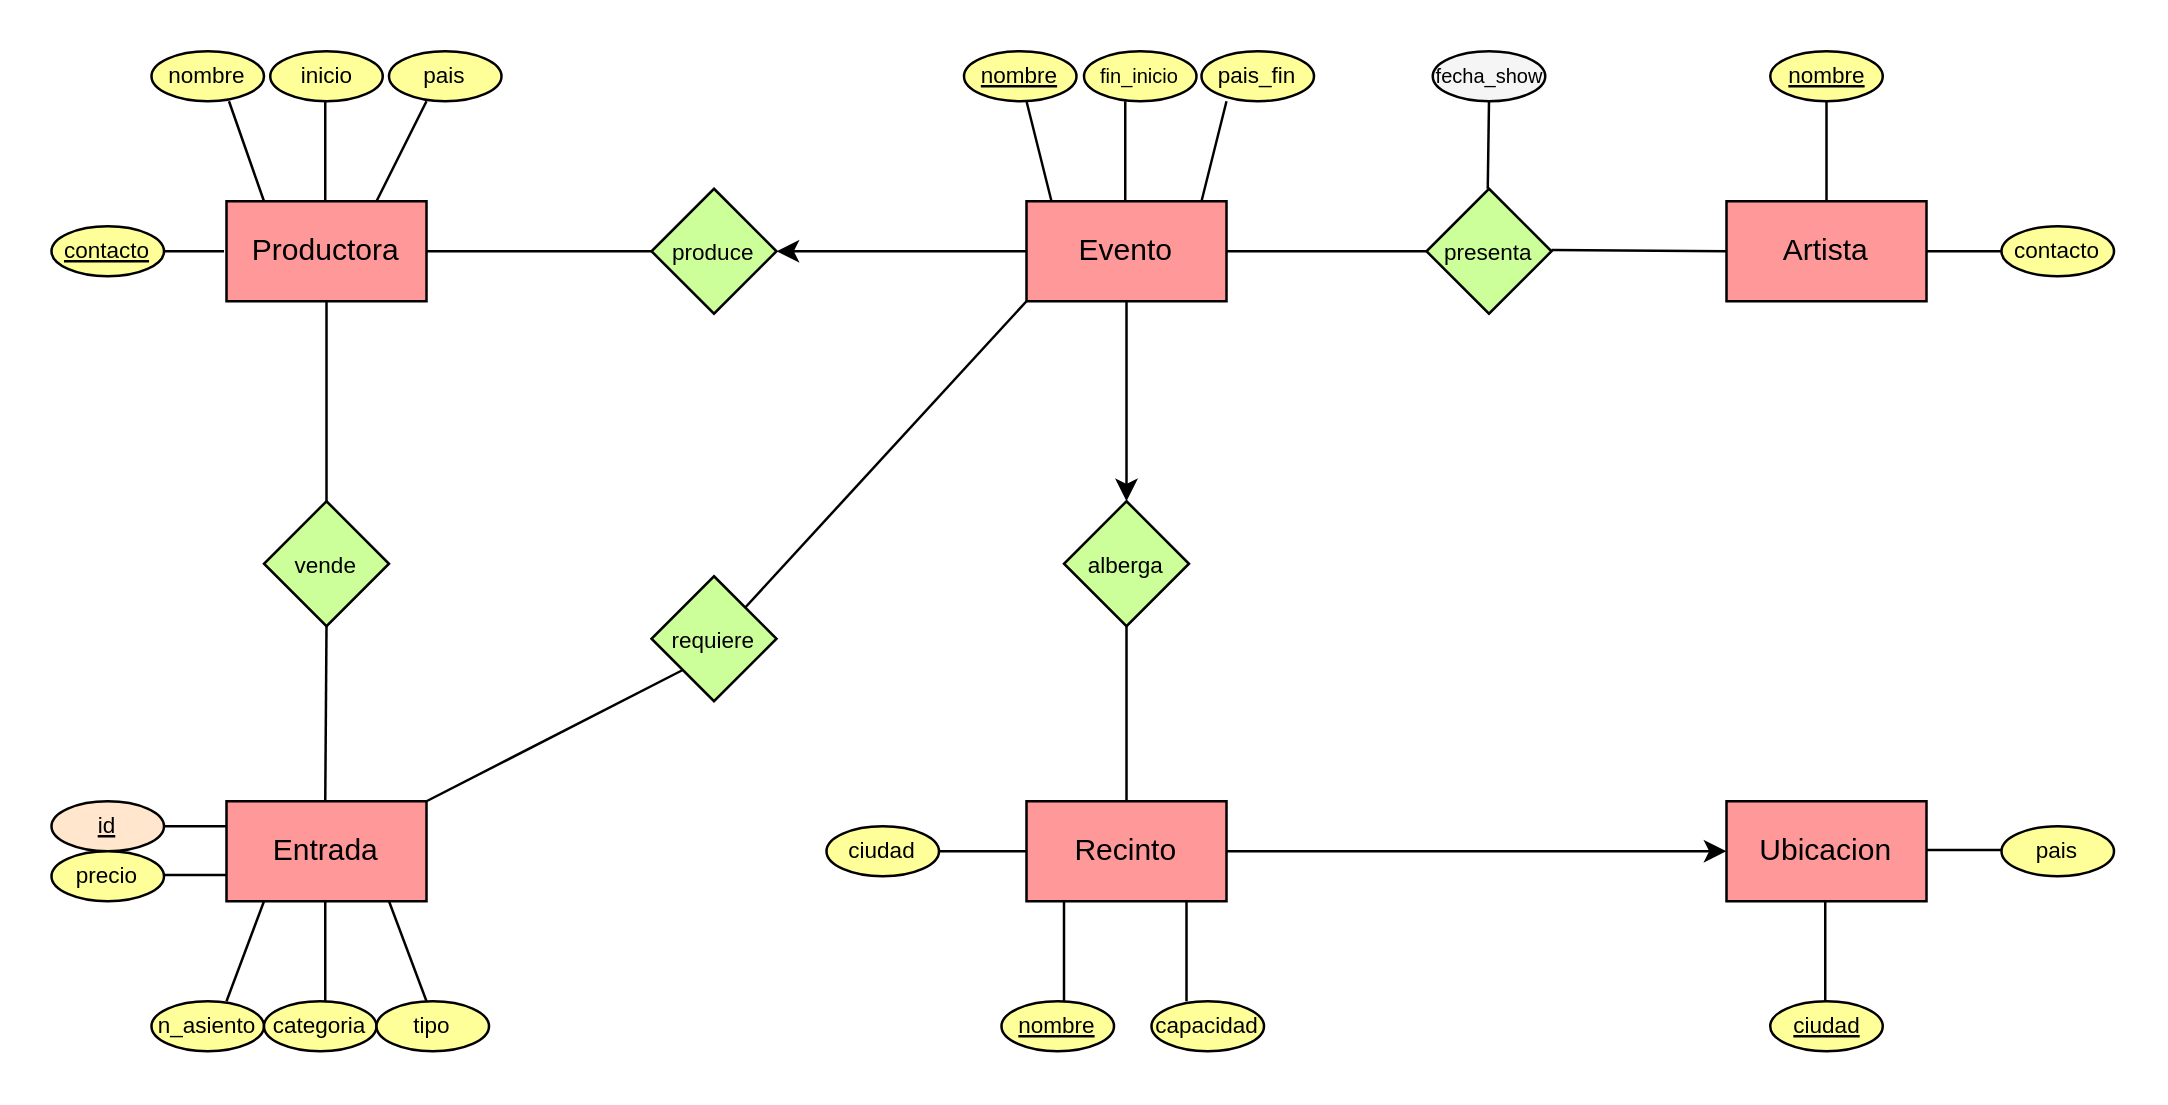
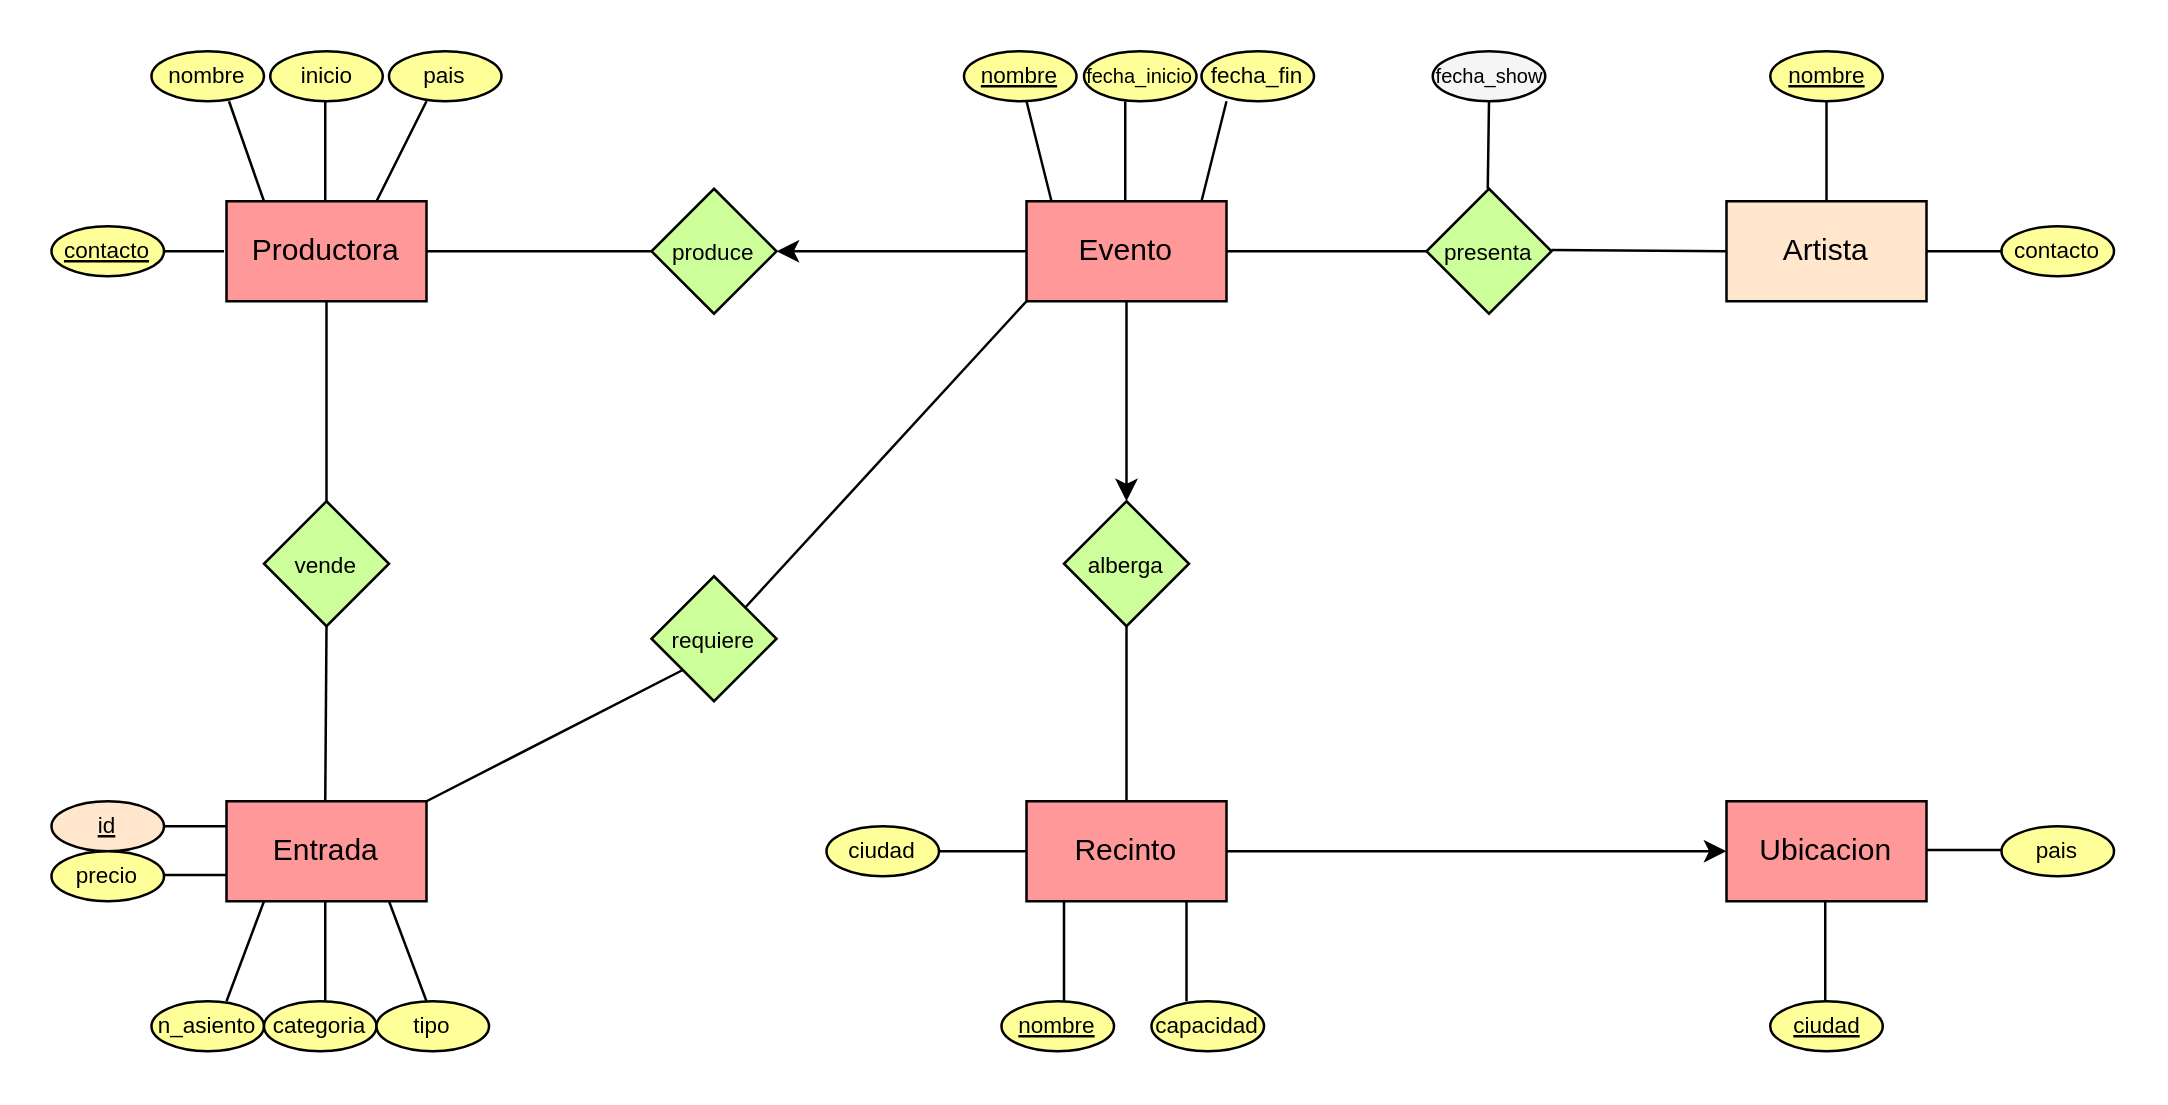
(1140, 76) -> (1140, 76)
(1258, 76) -> (1258, 76)
(1826, 251) -> (1826, 251)
